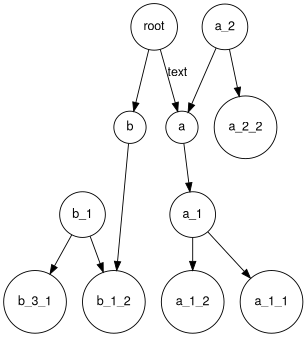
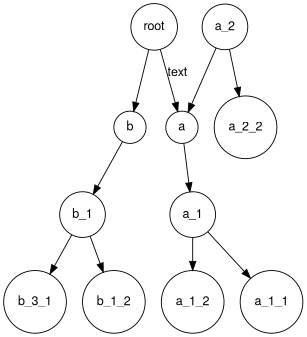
(123, 202) -> (110, 164)
